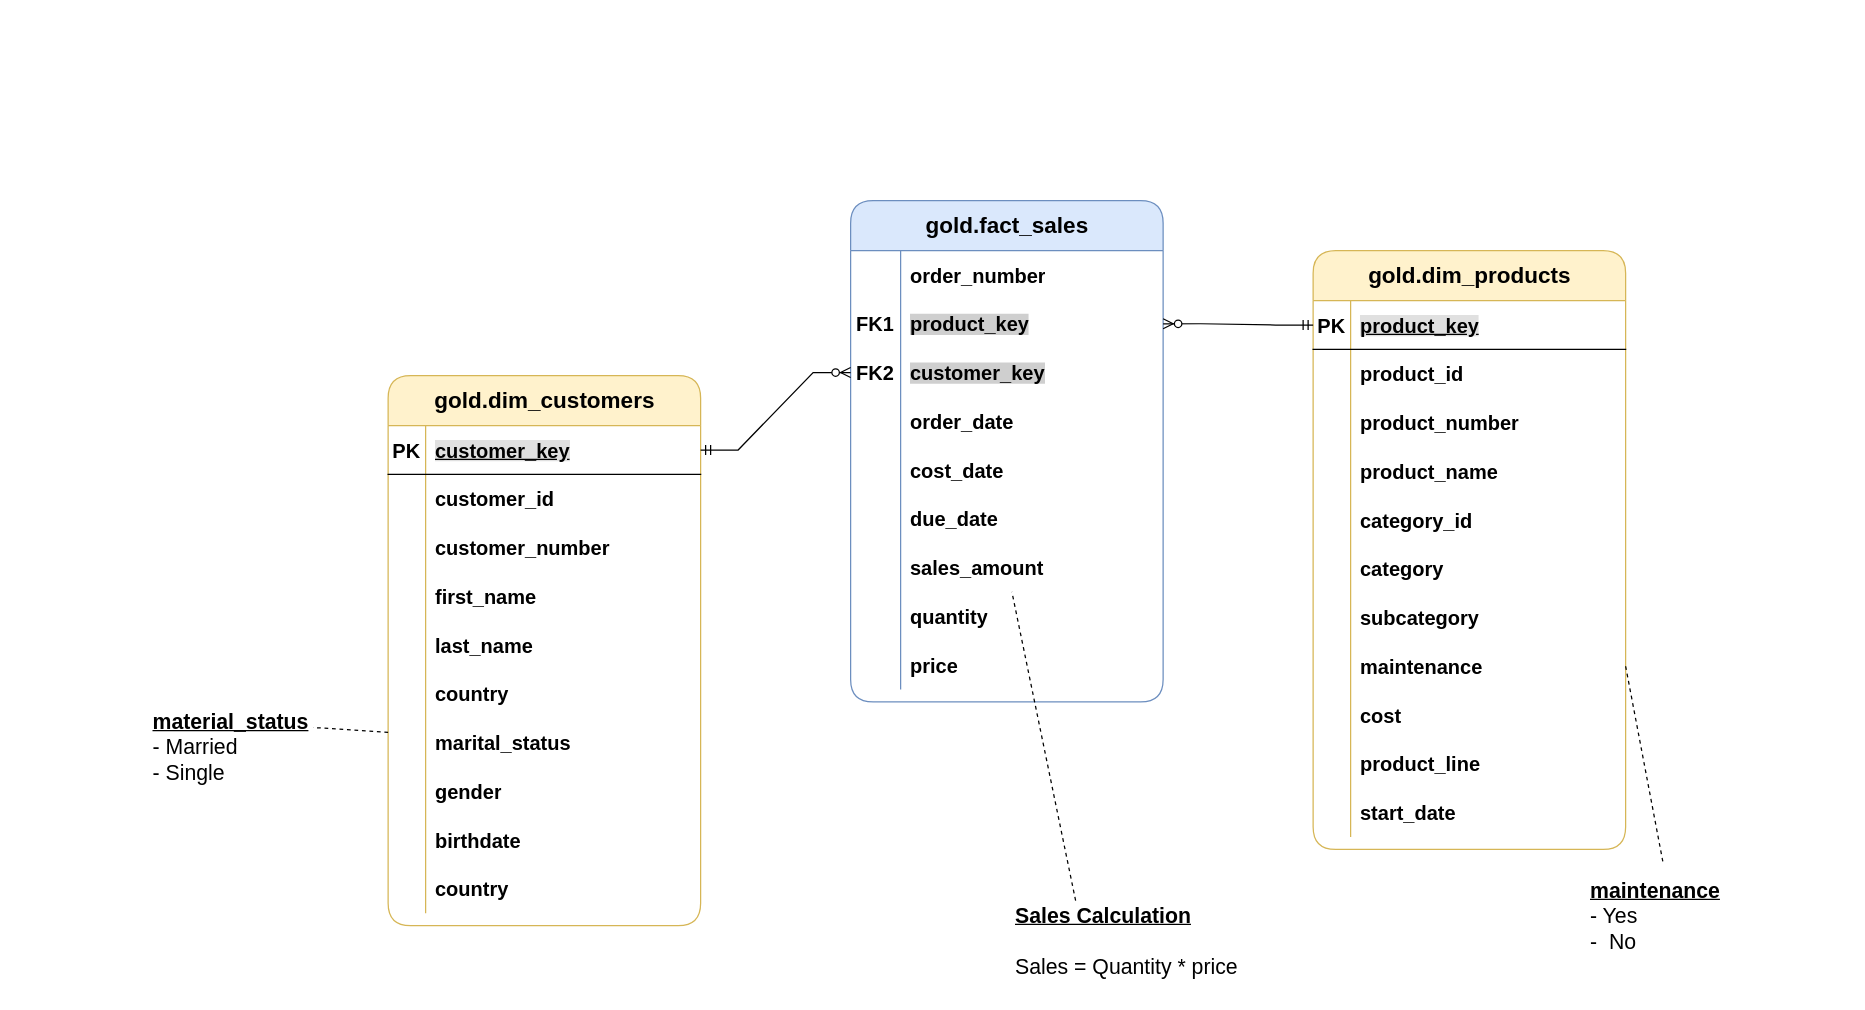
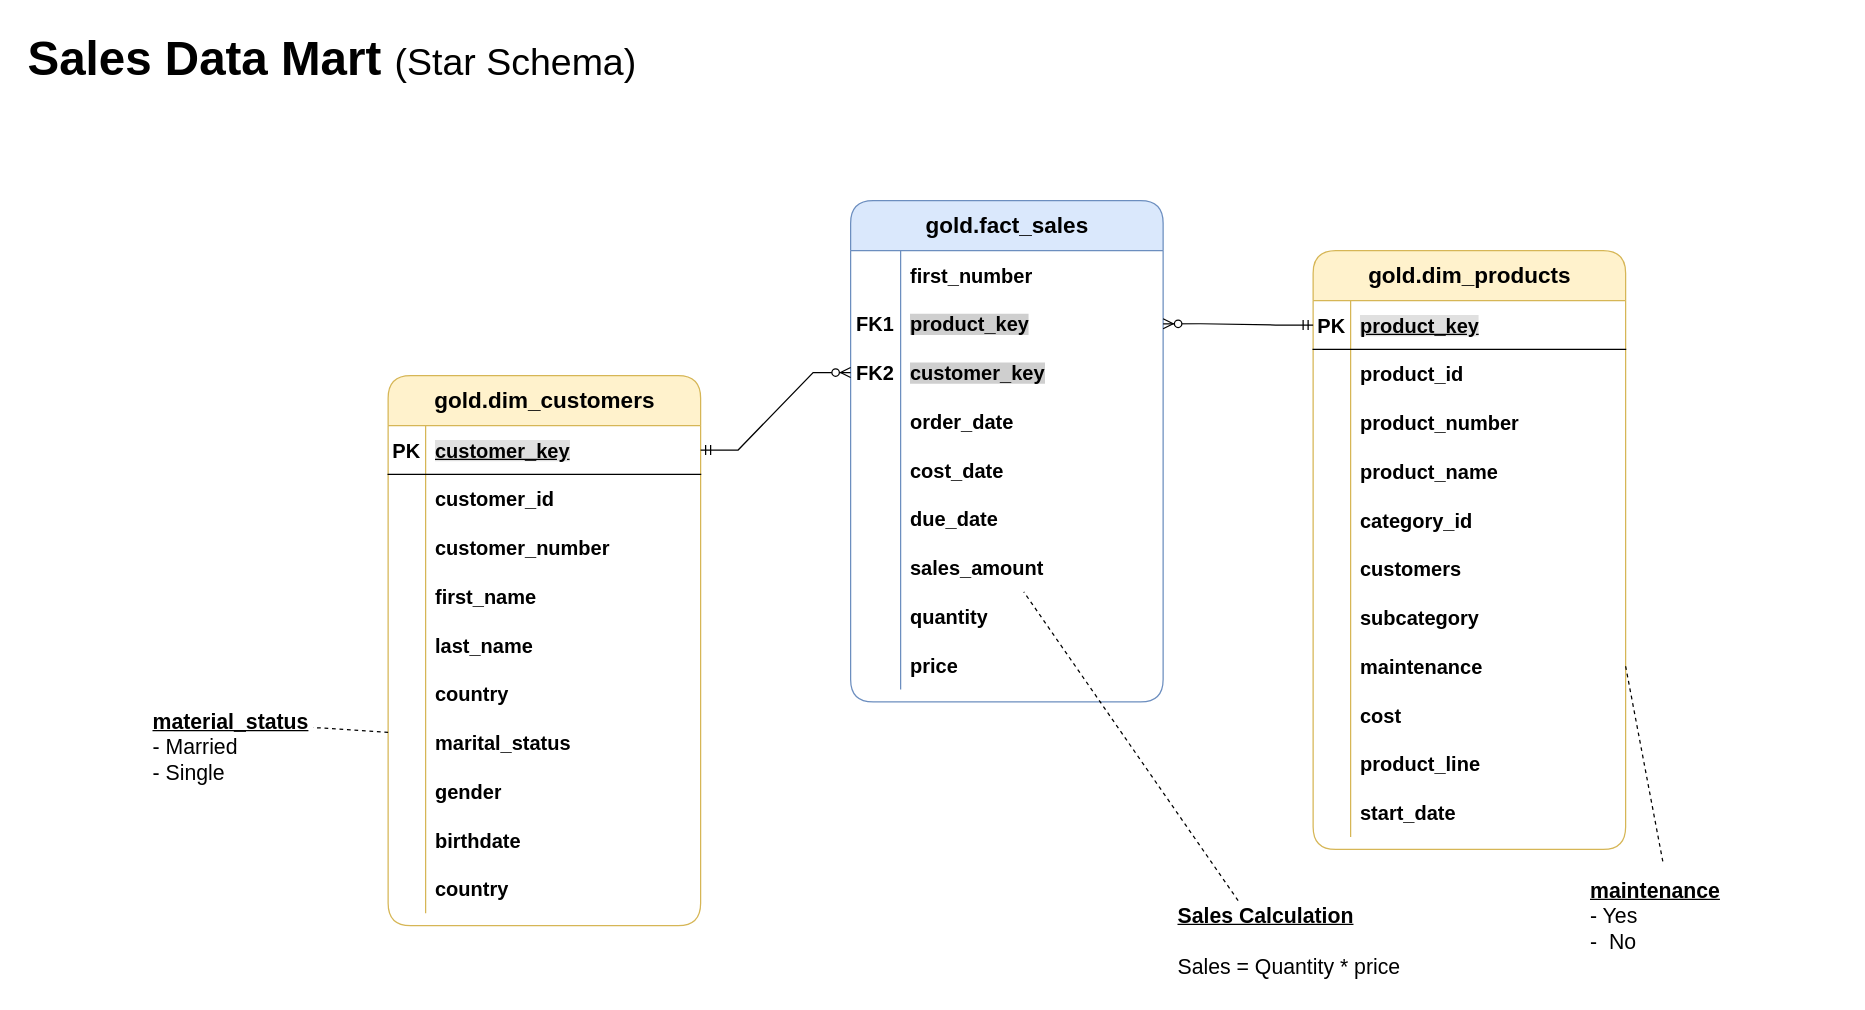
none -> (407, 59)
(978, 276) -> (975, 276)
(1405, 569) -> (1411, 569)
(1138, 942) -> (1301, 942)
